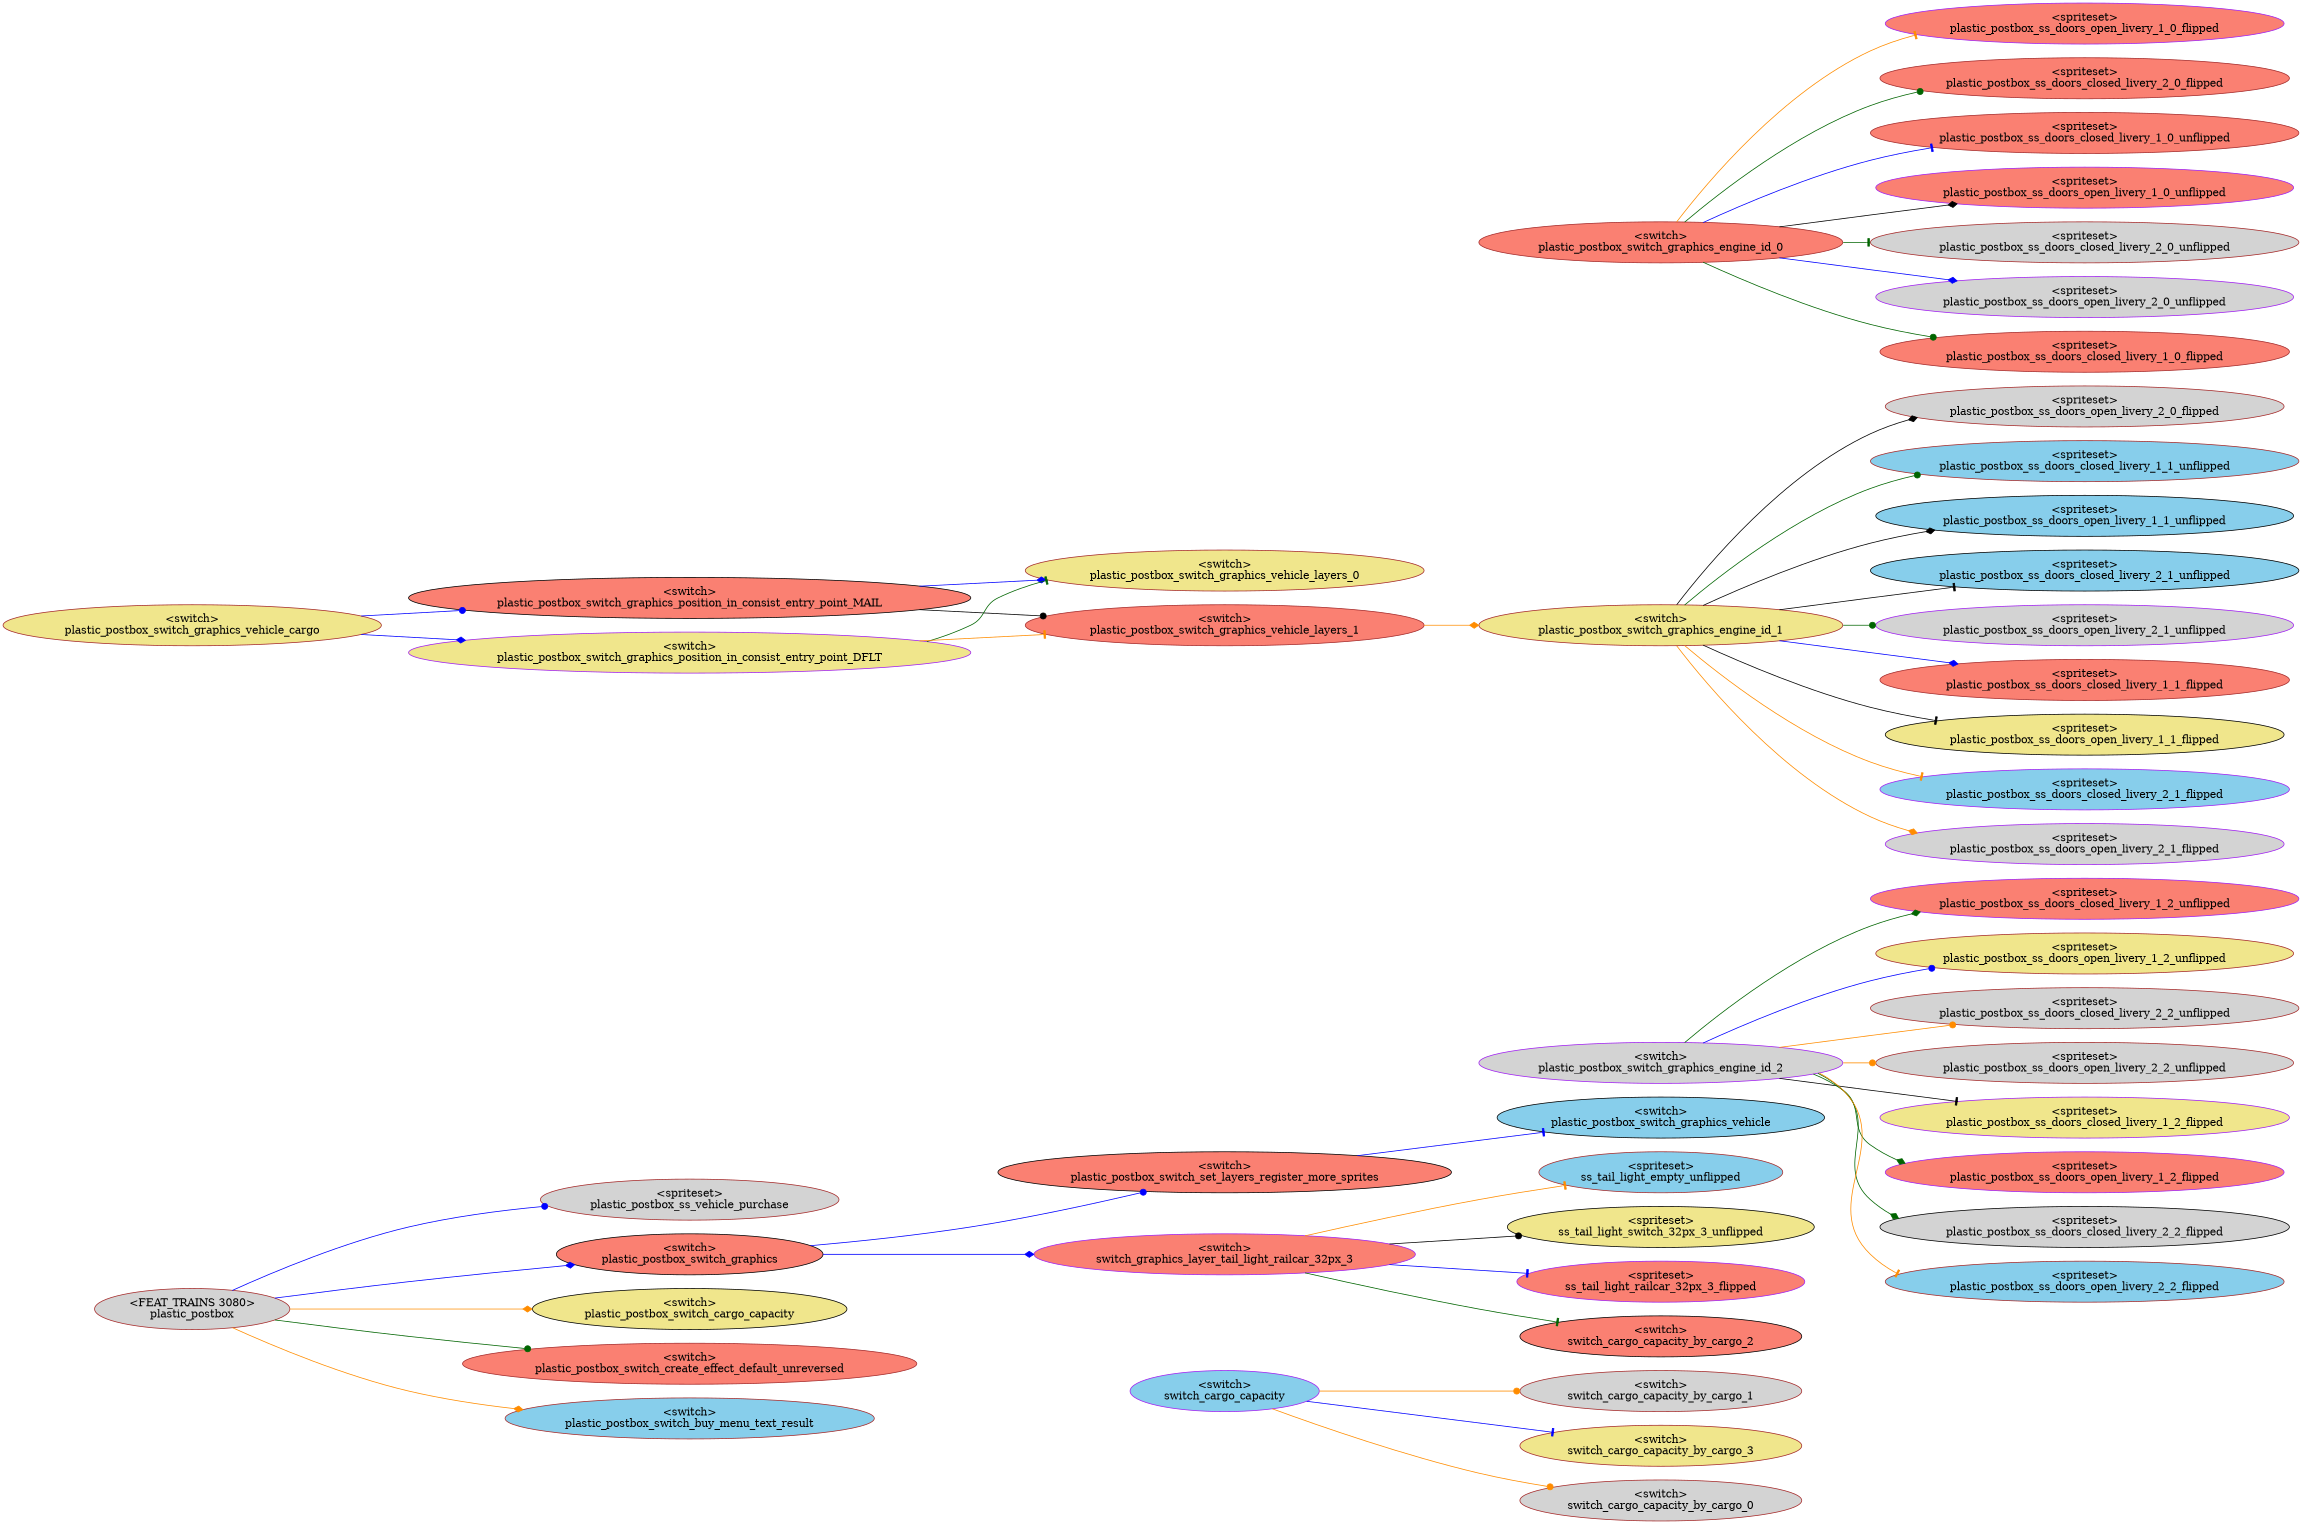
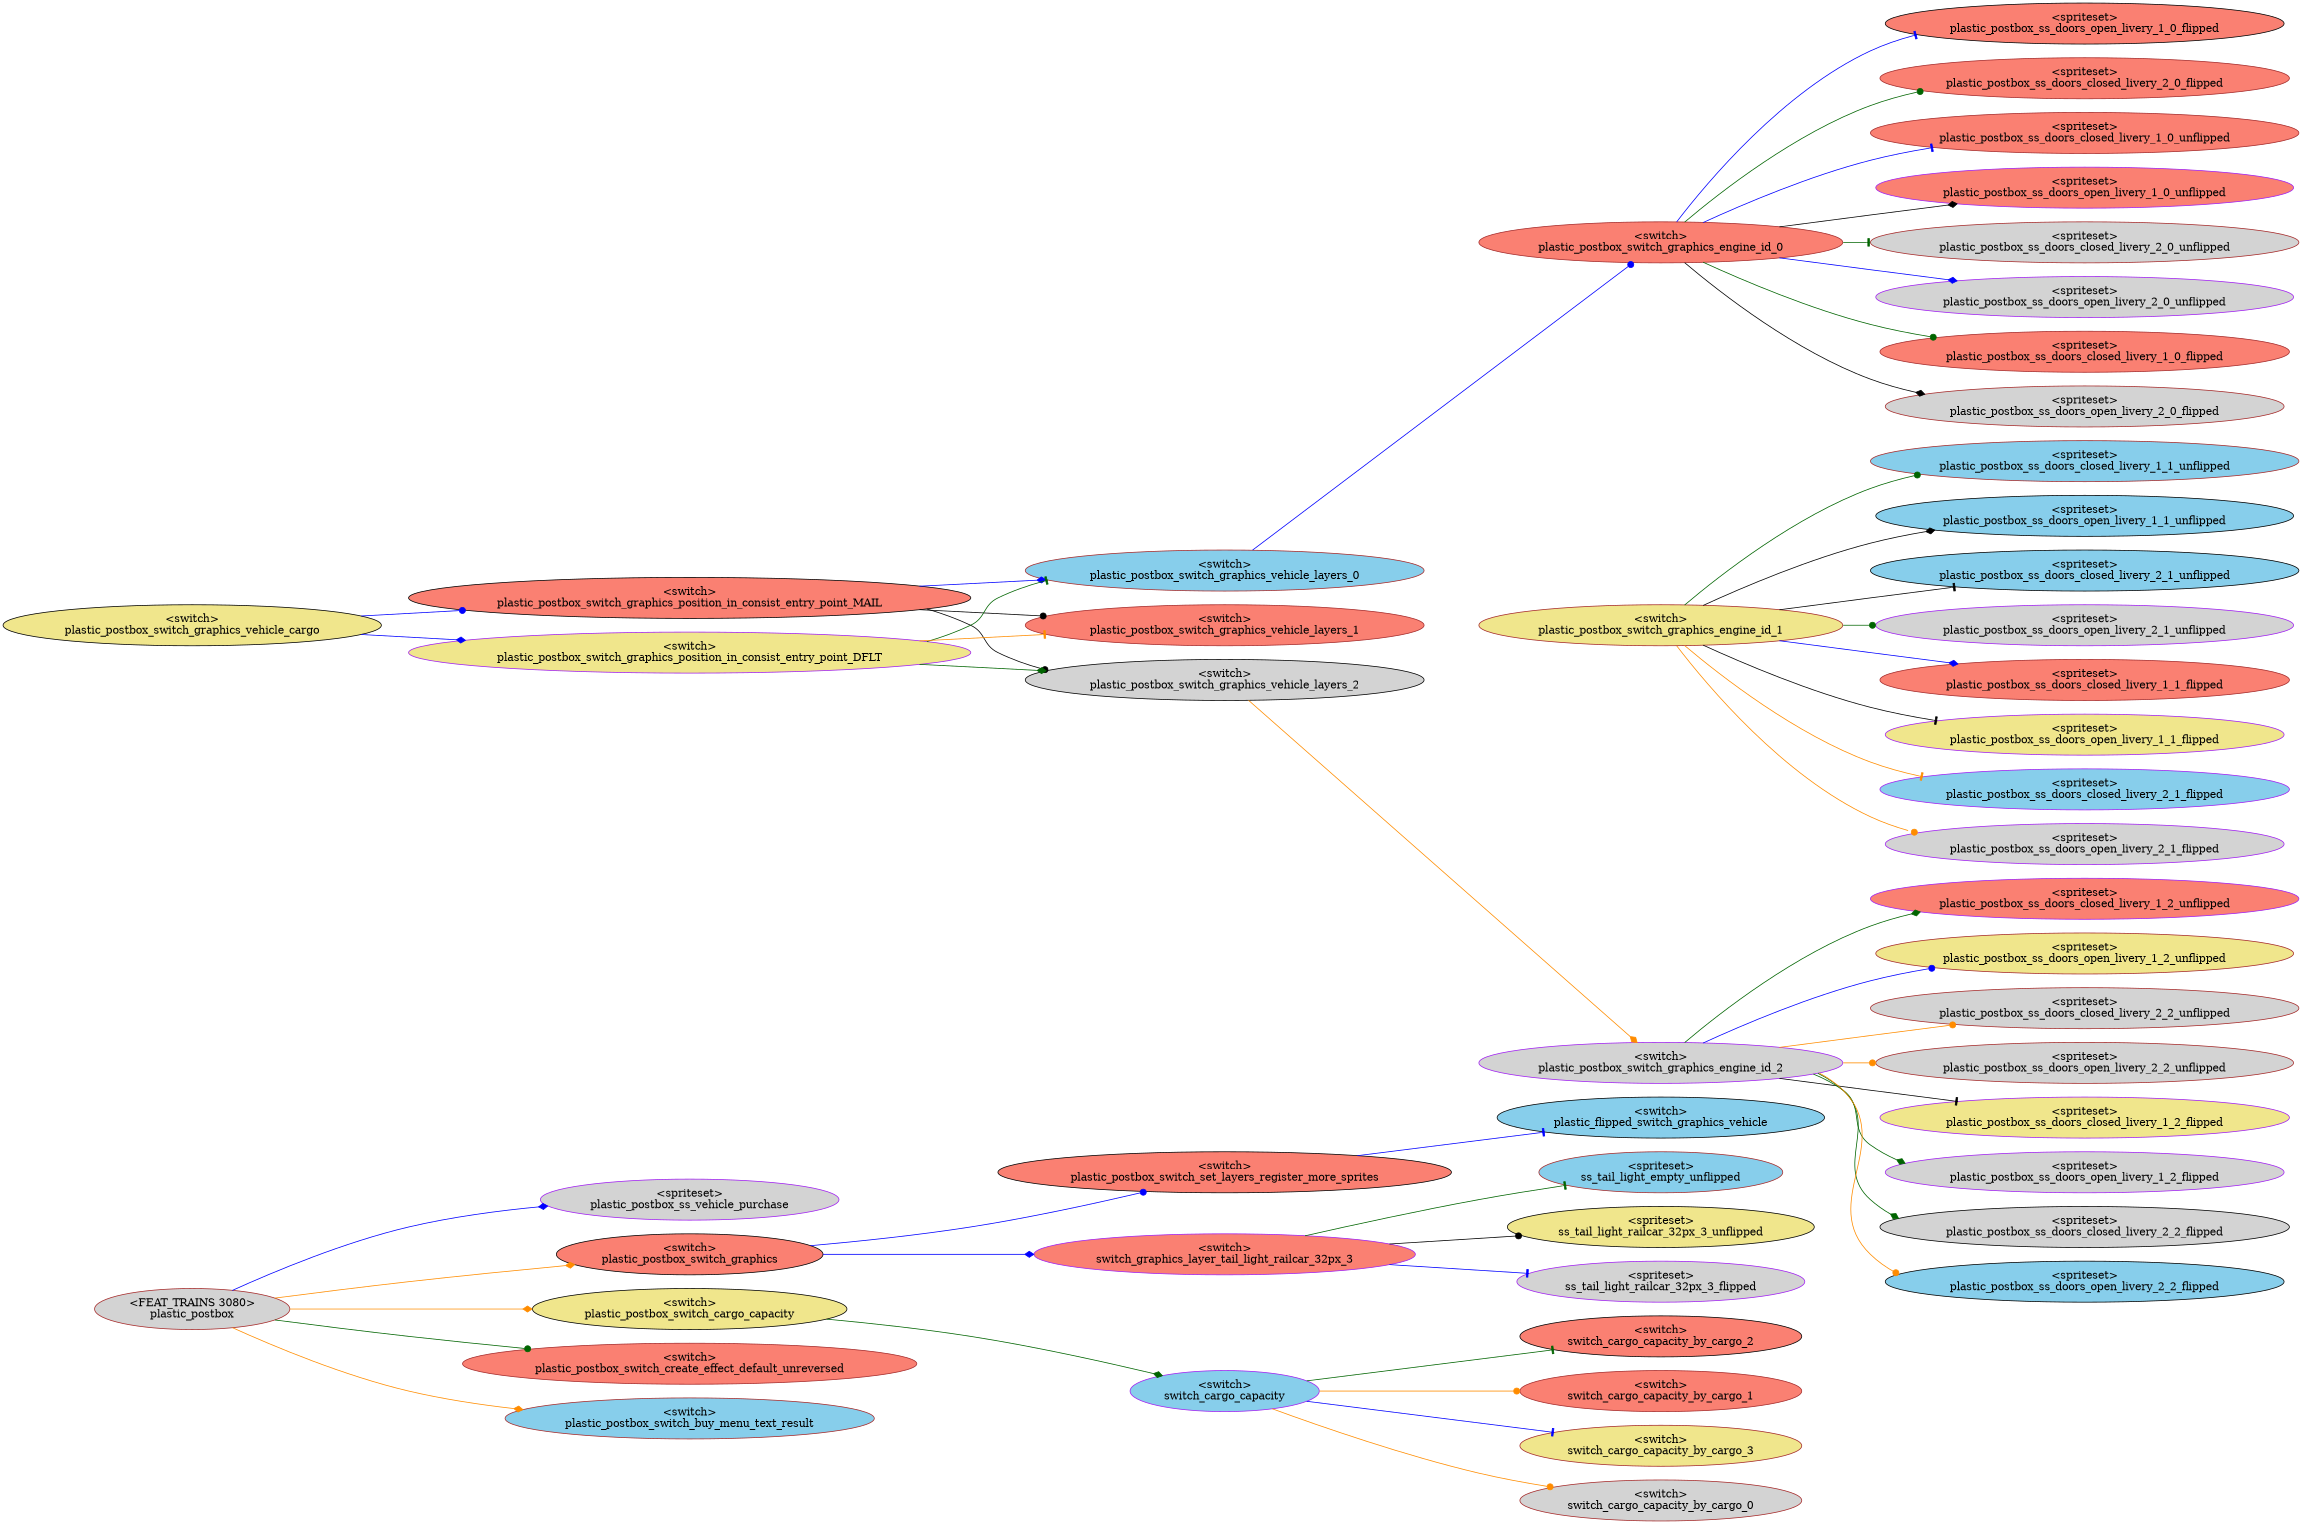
(2085, 24) -> (2085, 24)
(1781, 110) -> (1781, 110)
none -> (1440, 408)
(1779, 495) -> (1793, 341)
(1225, 571) -> (1225, 571)
(192, 625) -> (192, 625)
(1447, 625) -> none
none -> (1225, 680)
(2085, 735) -> (2085, 735)
(1779, 756) -> (1779, 756)
(1661, 1118) -> (1661, 1118)
(2085, 1172) -> (2085, 1172)
(1854, 1184) -> (1854, 1184)
(690, 1200) -> (690, 1200)
(1433, 1208) -> (1433, 1208)
(1661, 1227) -> (1661, 1227)
(383, 1234) -> (383, 1234)
(420, 1280) -> (420, 1280)
(1661, 1282) -> (1661, 1282)
(2085, 1282) -> (2085, 1282)
(1430, 1300) -> (1429, 1365)
none -> (991, 1340)
(1661, 1391) -> (1661, 1391)
